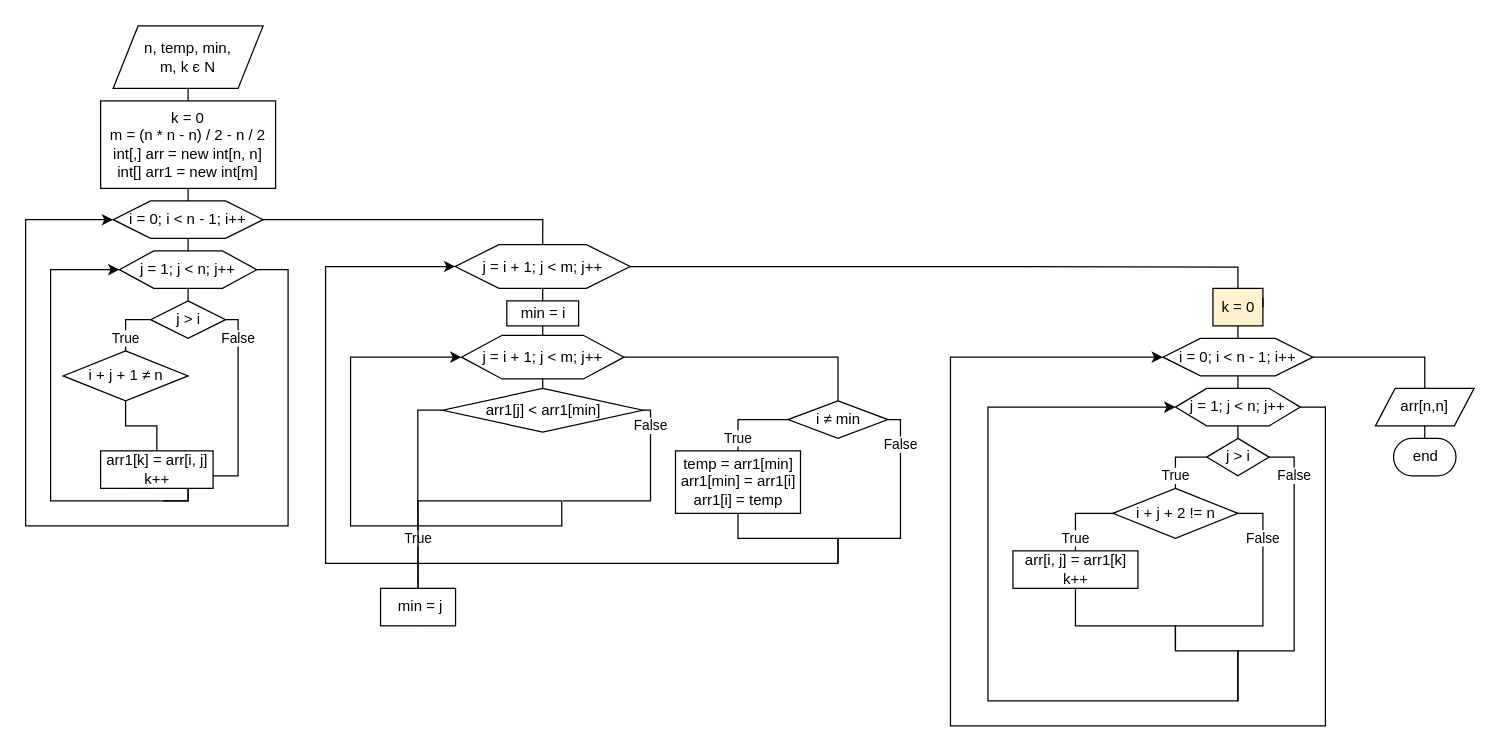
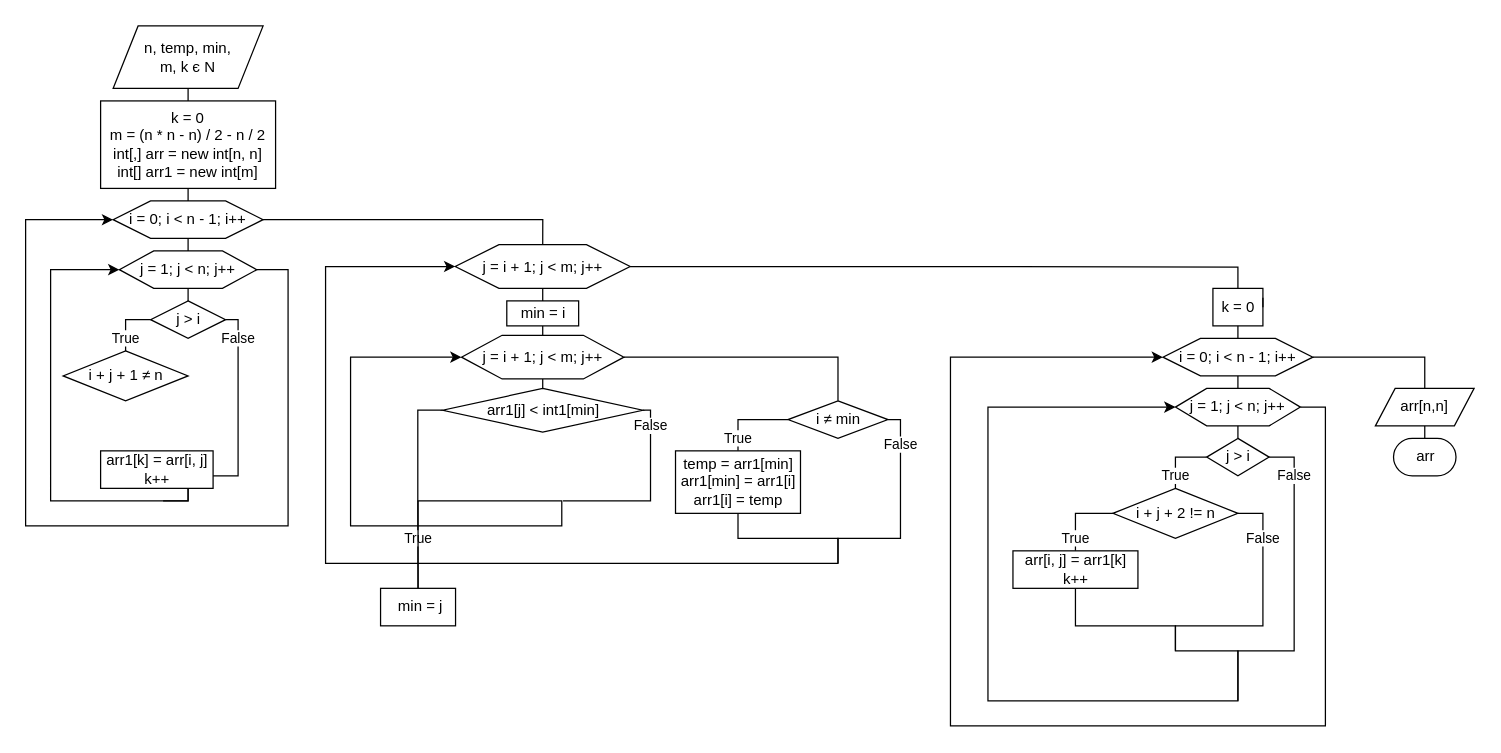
(1238, 307) -> (1238, 307)
(544, 411) -> (544, 411)
(141, 426) -> none
(1426, 457) -> (1426, 457)
